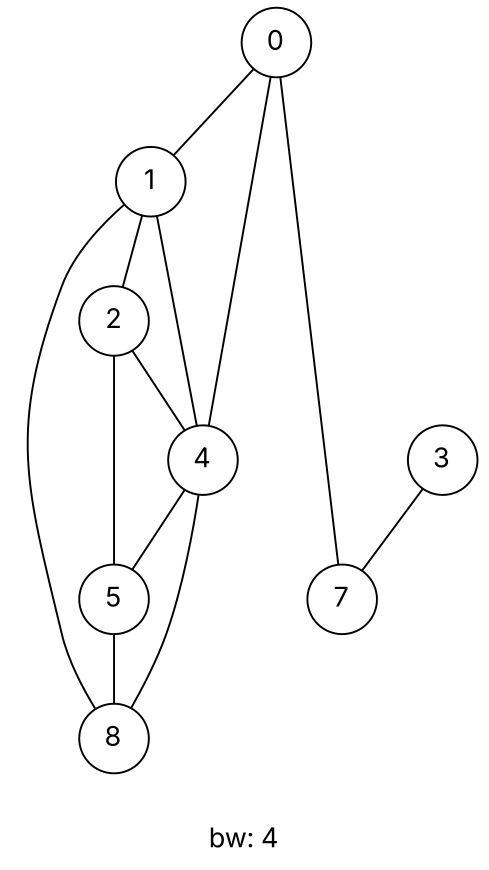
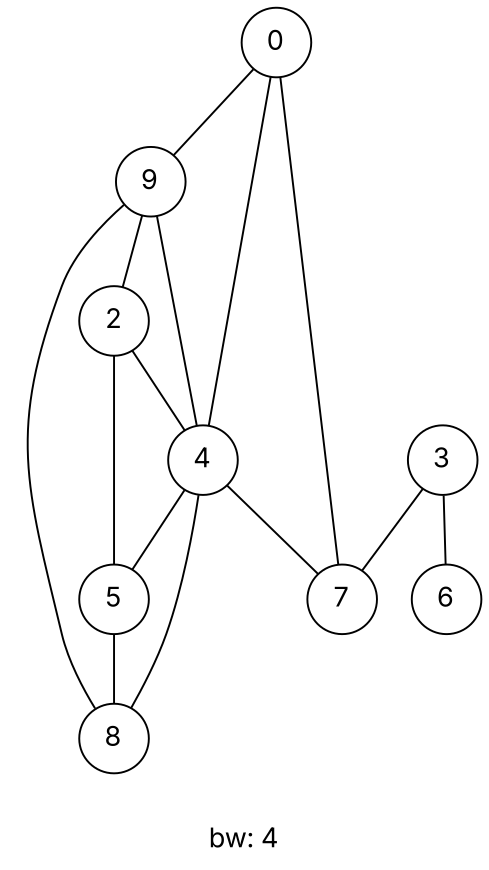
(151, 182) -> (151, 182)
none -> (273, 530)
none -> (447, 599)
